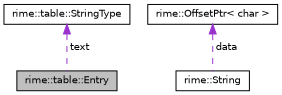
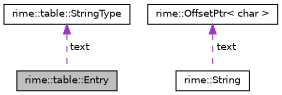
(225, 48) -> (225, 48)
